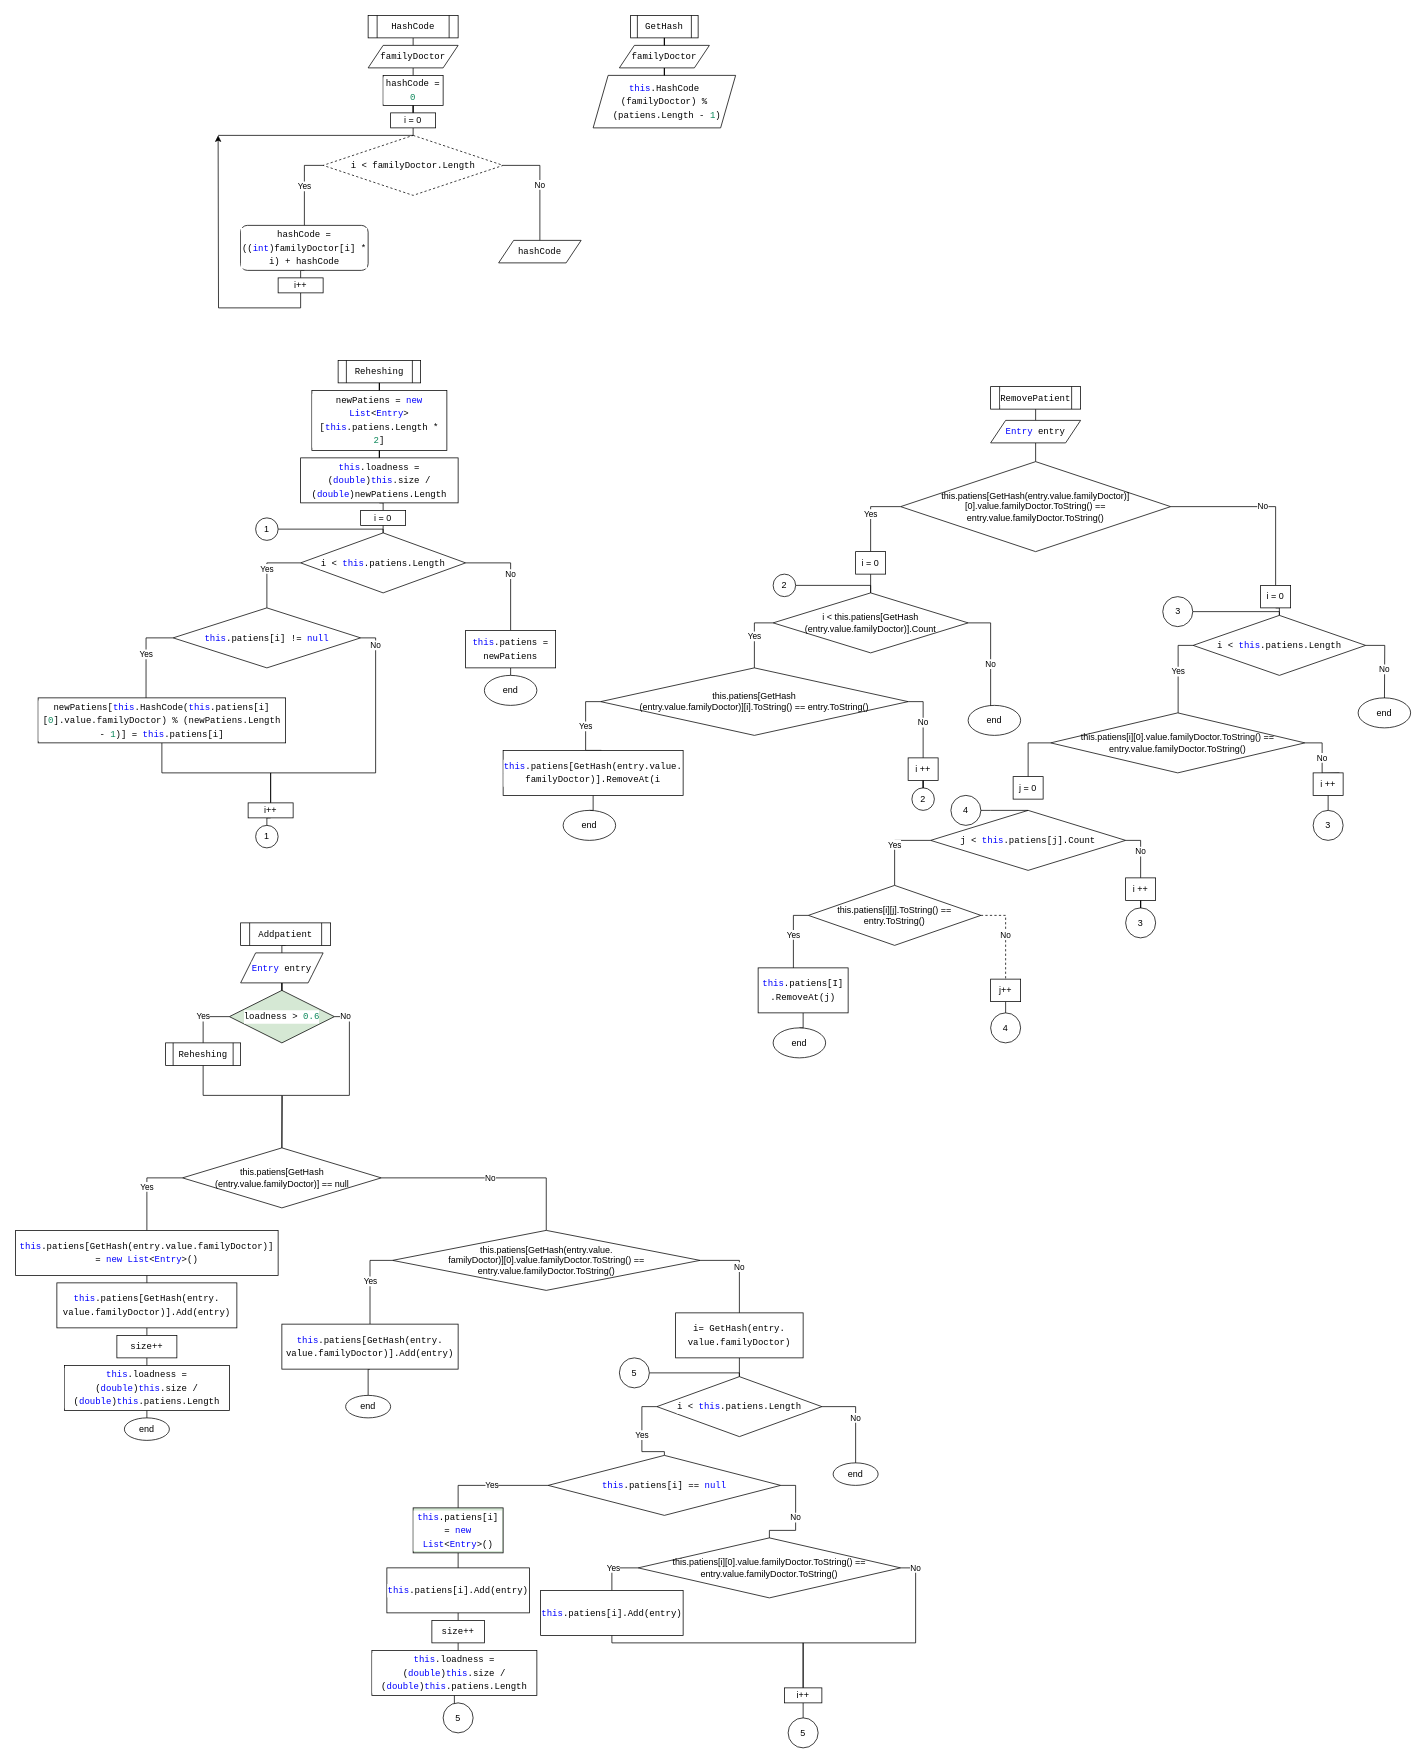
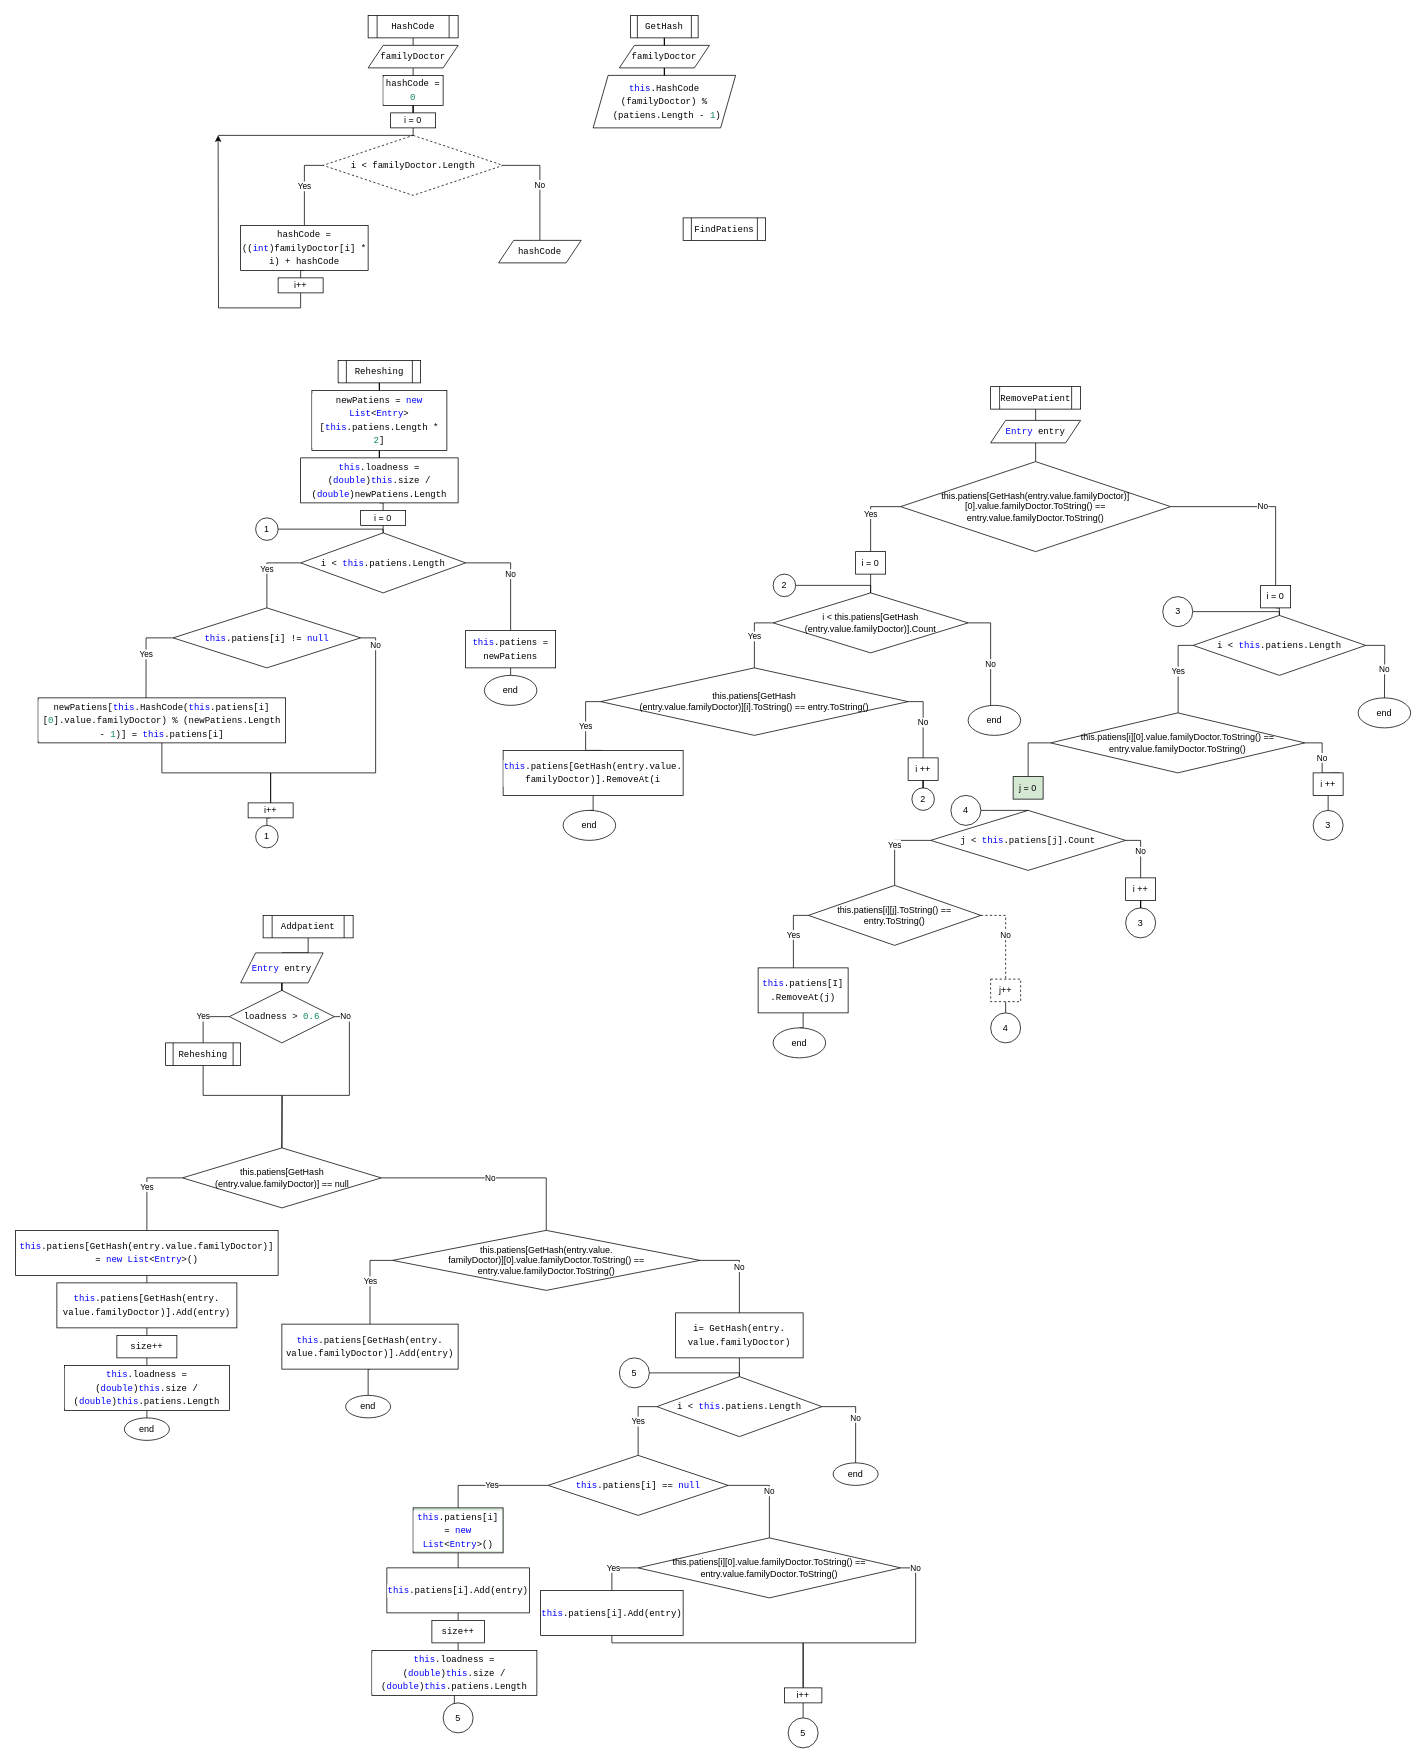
none -> (724, 229)
(304, 248) -> (304, 248)
(1028, 788) -> (1028, 788)
(285, 934) -> (308, 927)
(1005, 990) -> (1005, 990)
(282, 1017) -> (282, 1017)
(664, 1485) -> (638, 1485)
